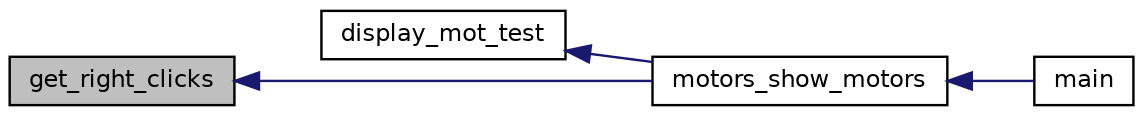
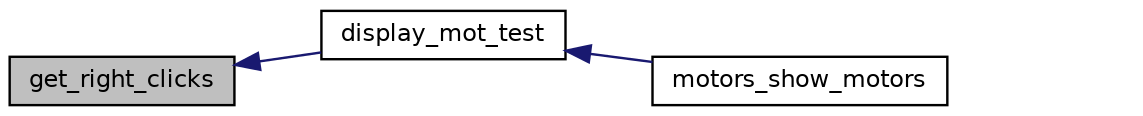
(456, 81) -> (290, 57)
(1084, 81) -> none
